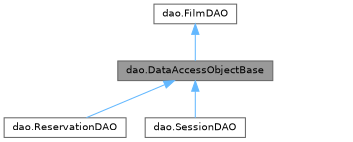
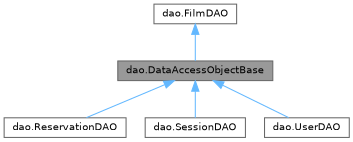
none -> (307, 128)
